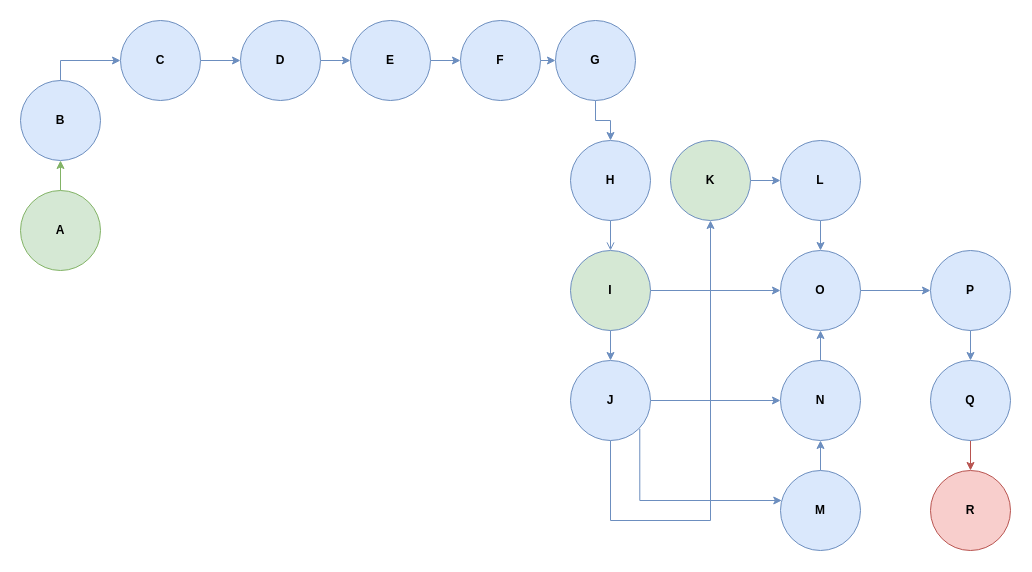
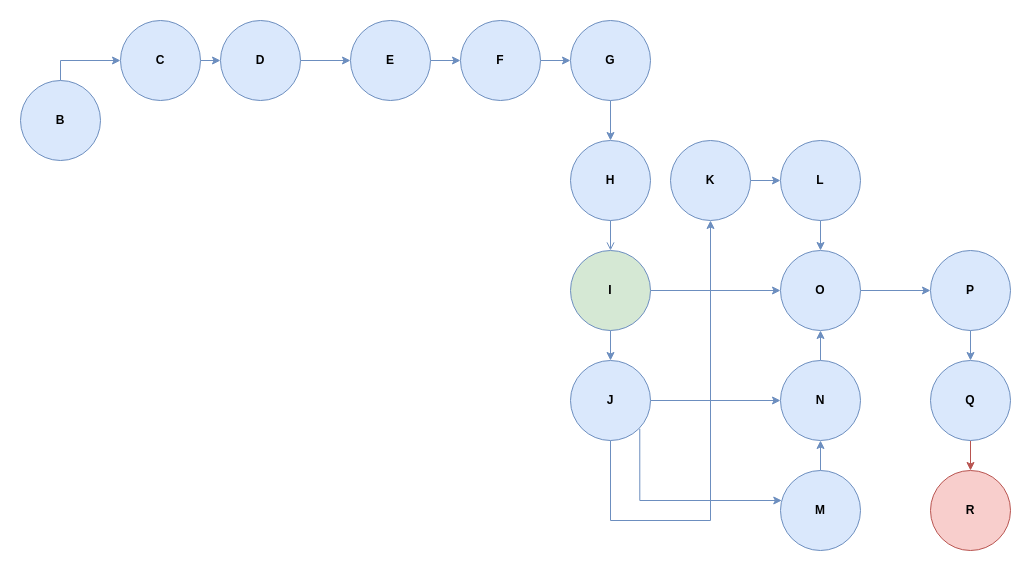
(281, 61) -> (261, 61)
(596, 61) -> (611, 61)
(61, 179) -> none
(711, 181) -> (711, 181)
(61, 231) -> none
